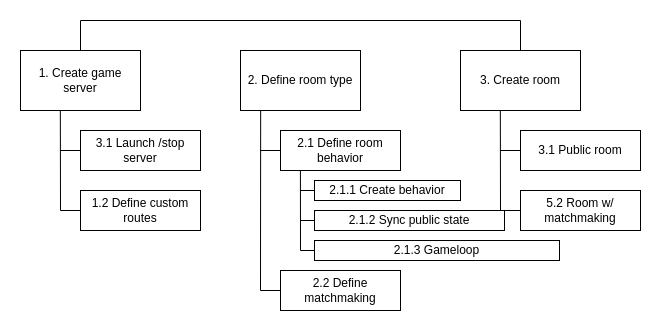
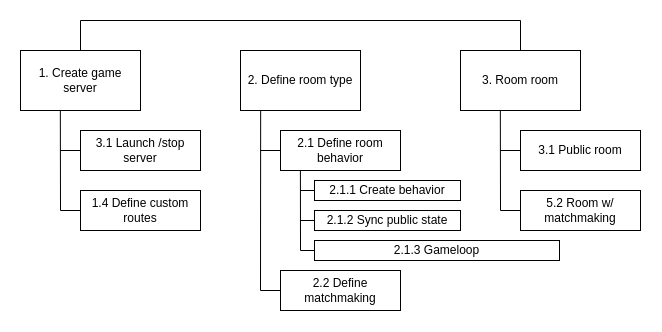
(521, 81) -> (521, 81)
(141, 211) -> (141, 211)
(410, 221) -> (388, 221)
